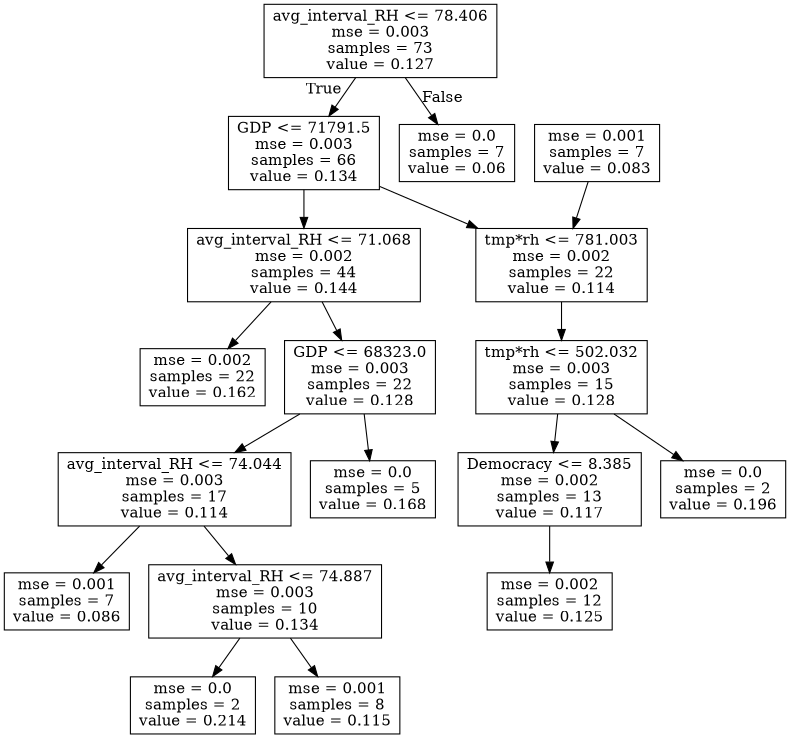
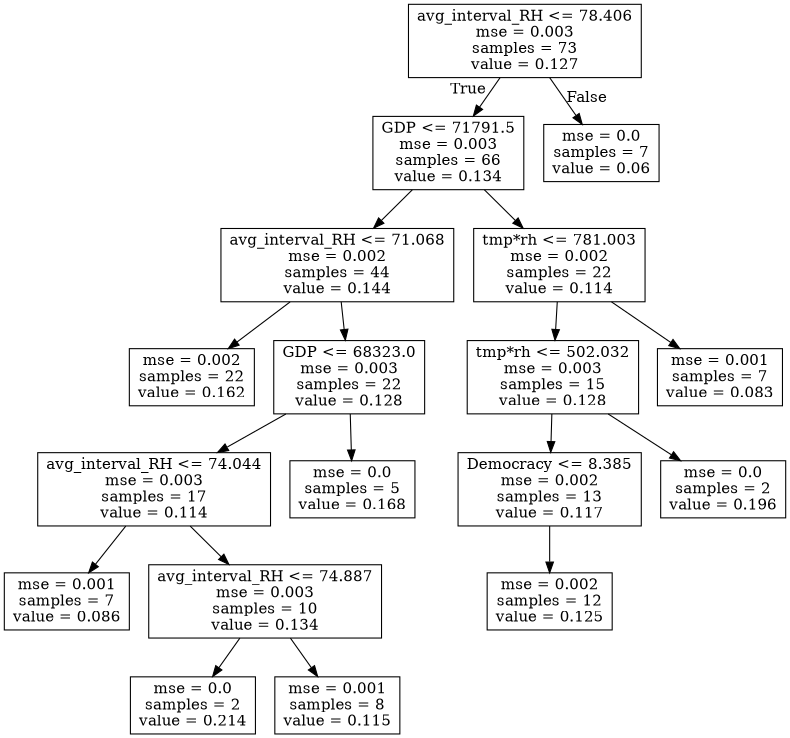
(582, 200) -> (641, 322)
